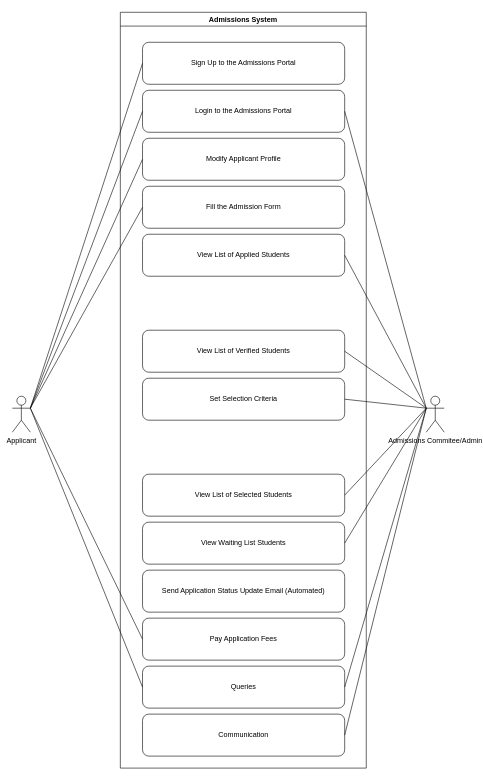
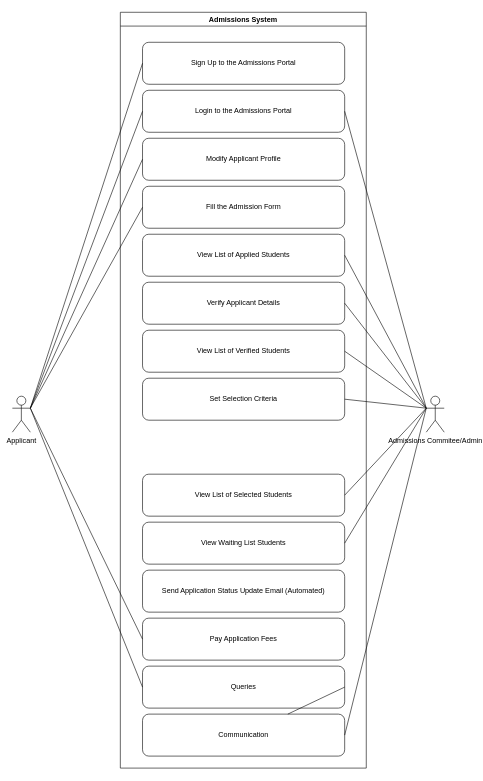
none -> (244, 303)
none -> (383, 353)
(391, 529) -> (316, 701)
